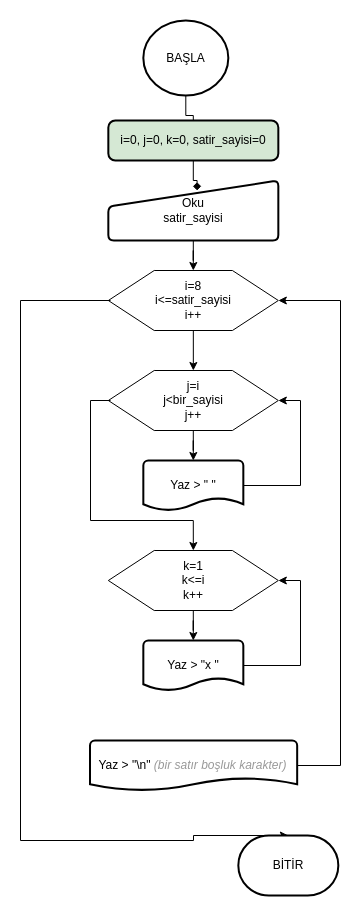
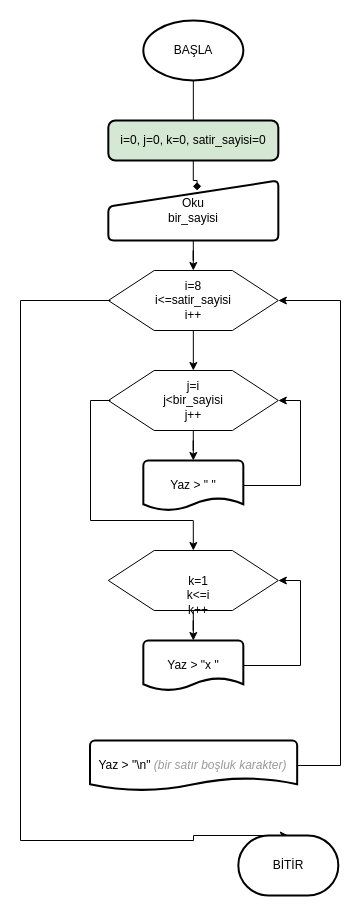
(186, 58) -> (193, 51)
(194, 211) -> (194, 211)
(193, 581) -> (198, 596)
